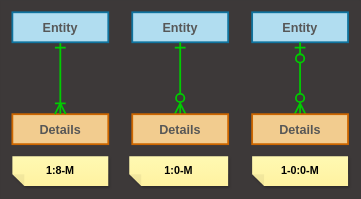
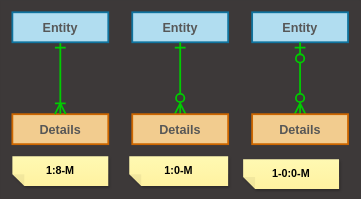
(300, 171) -> (291, 174)
